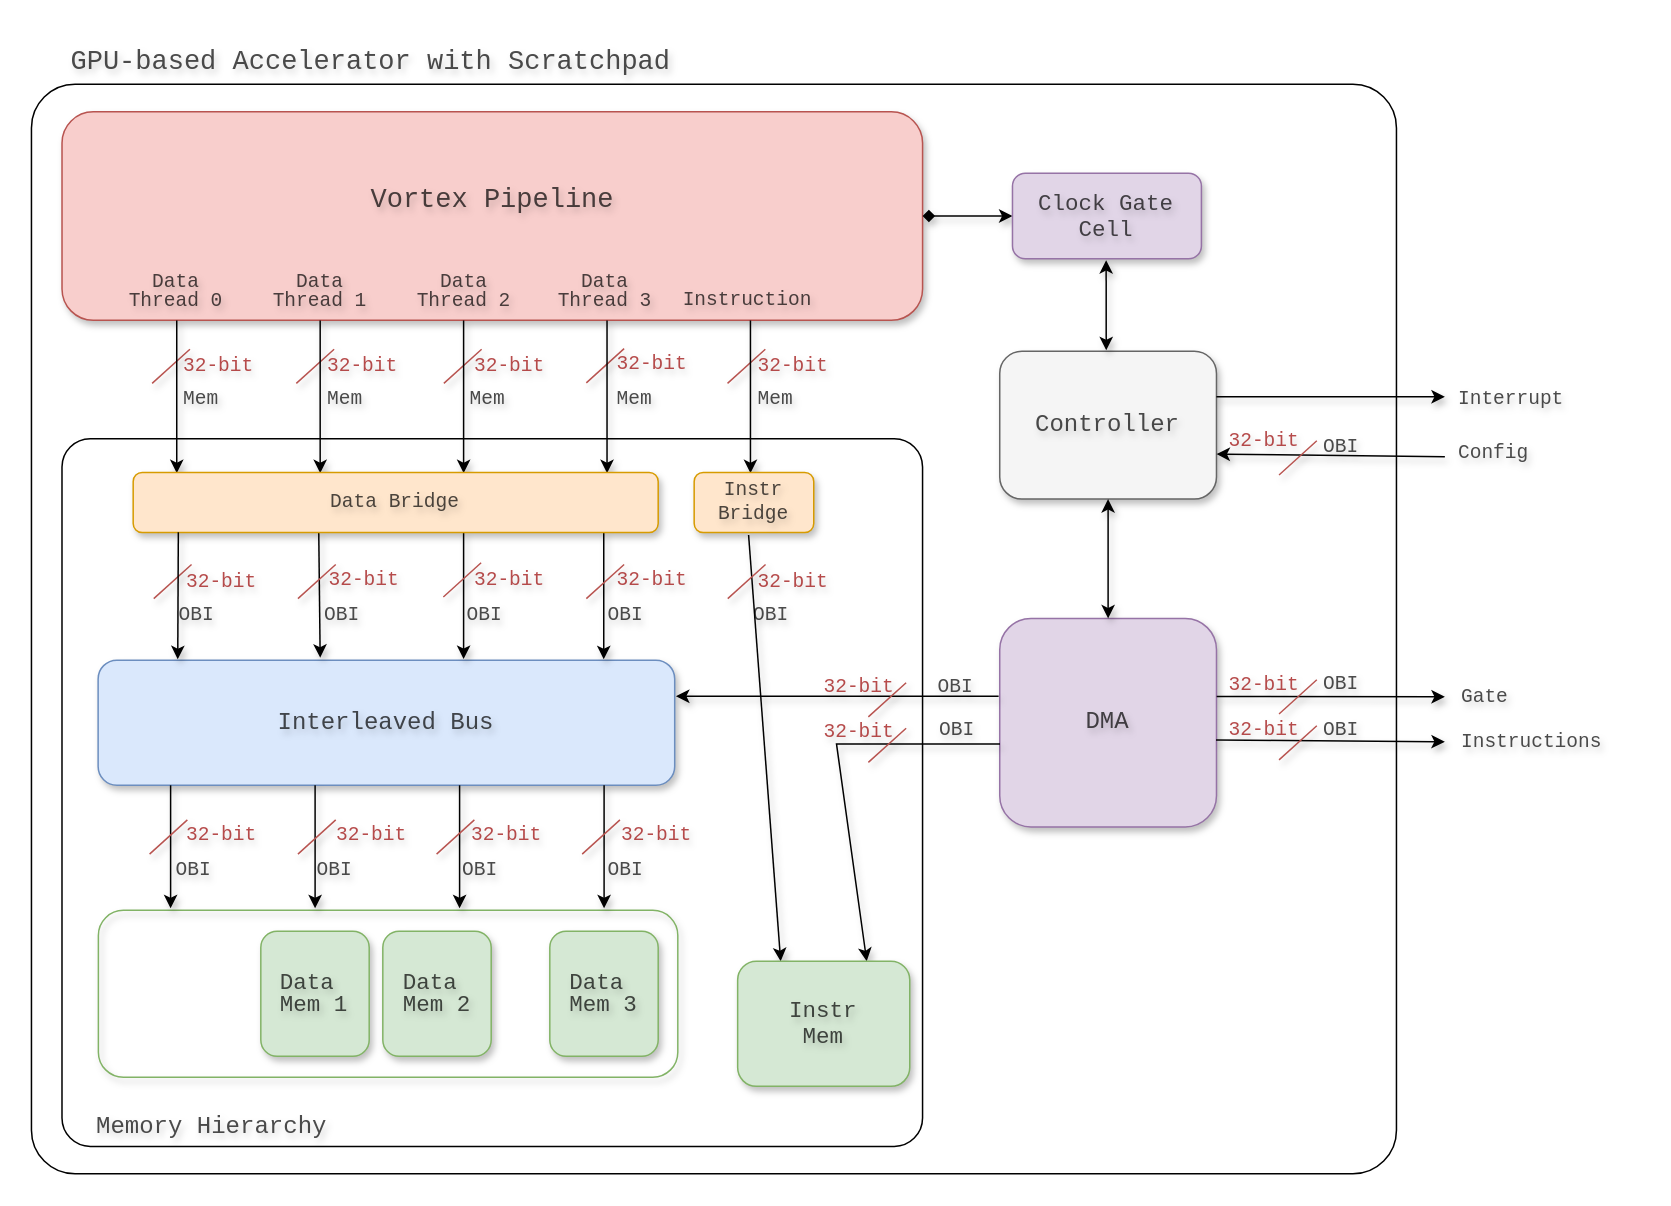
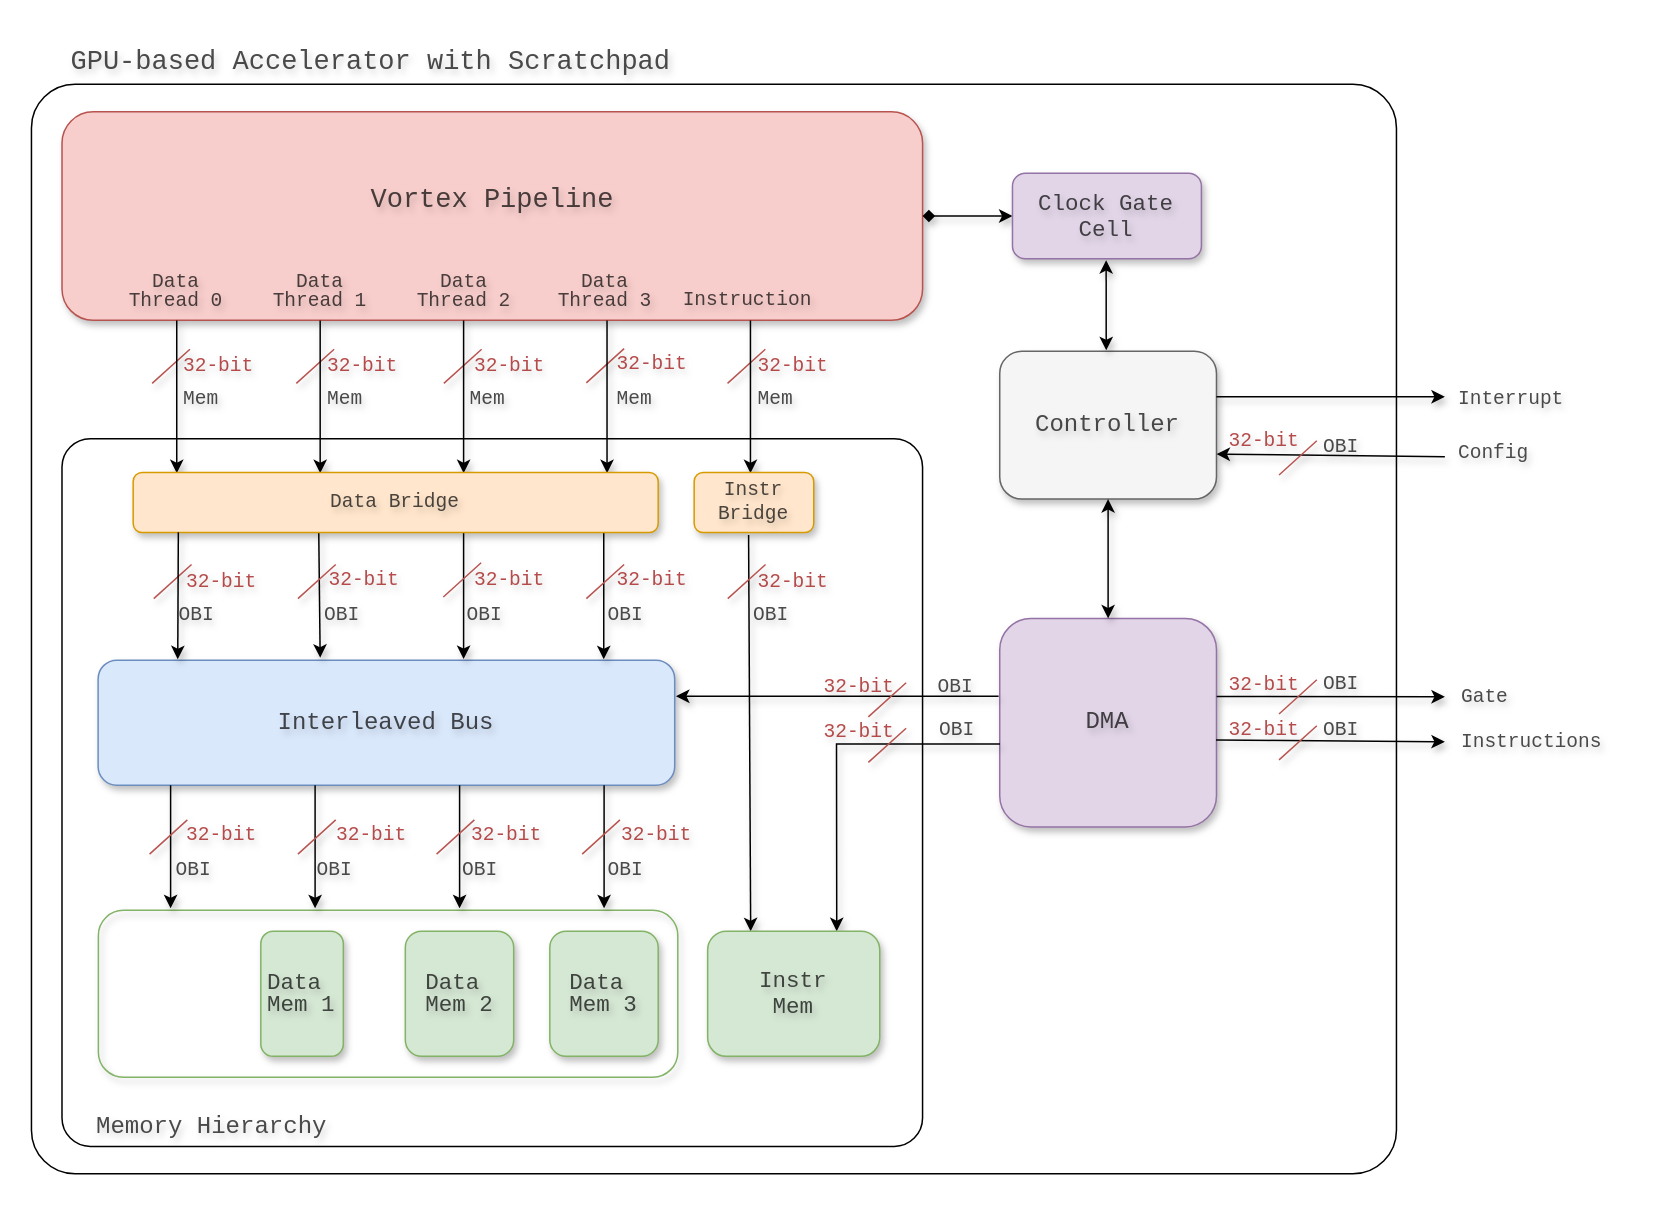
(315, 994) -> (302, 994)
(437, 994) -> (459, 994)
(824, 1024) -> (794, 994)
